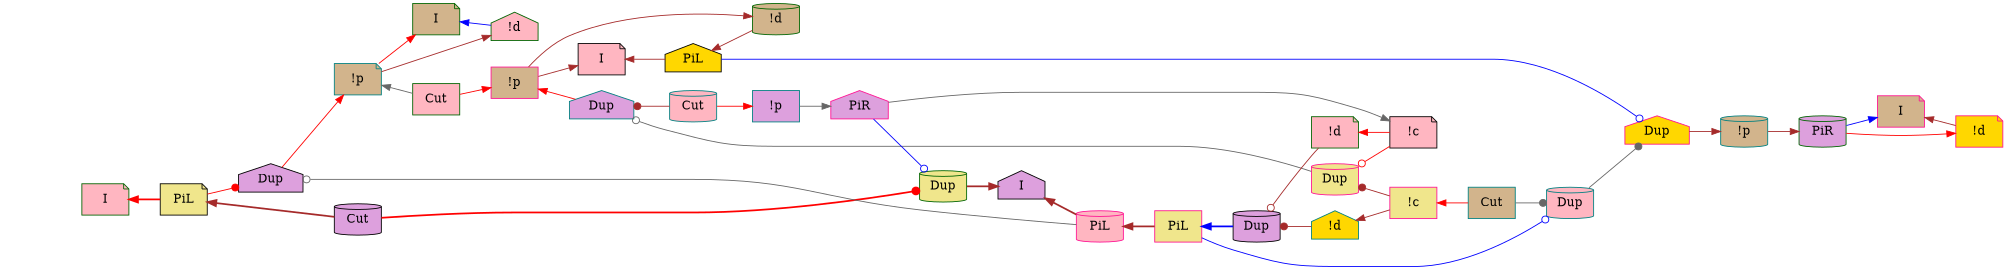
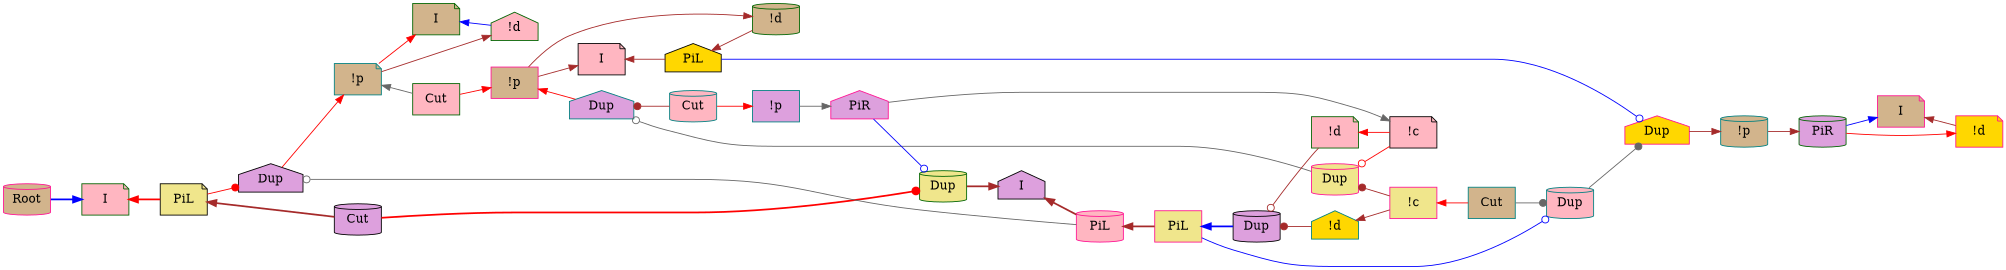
none -> (27, 199)
